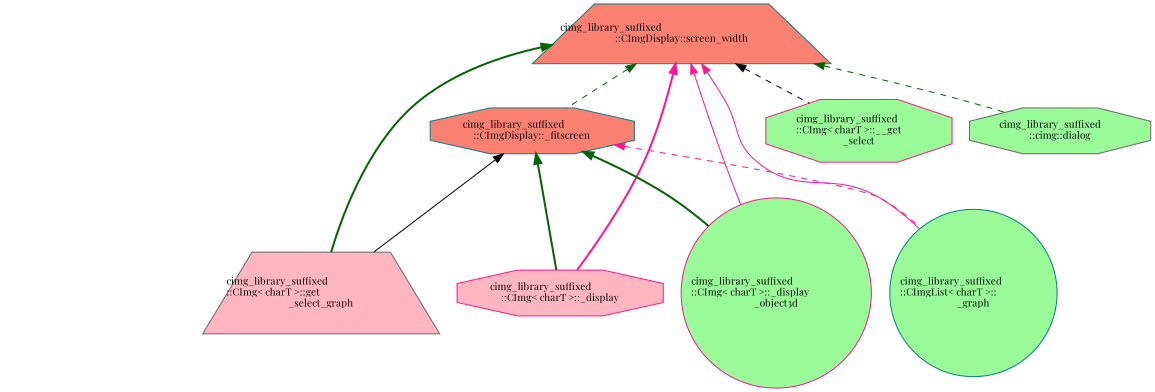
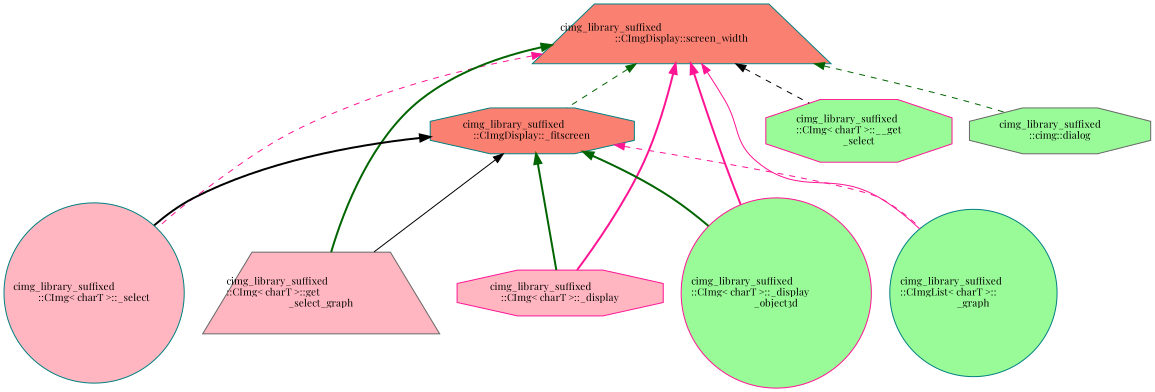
(716, 139) -> (716, 139)
none -> (94, 293)
